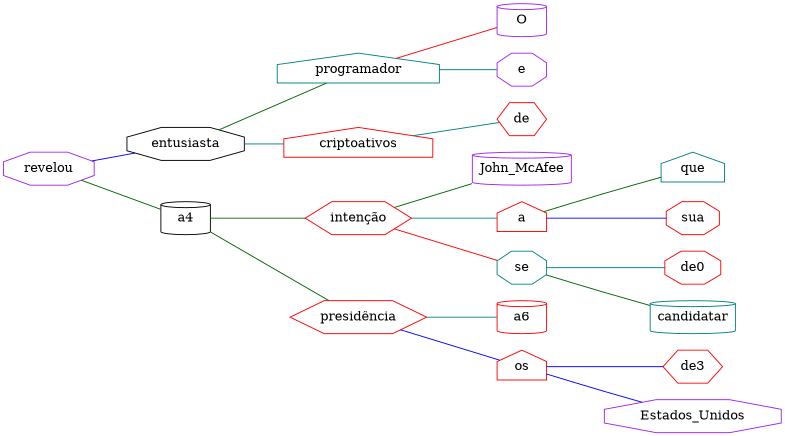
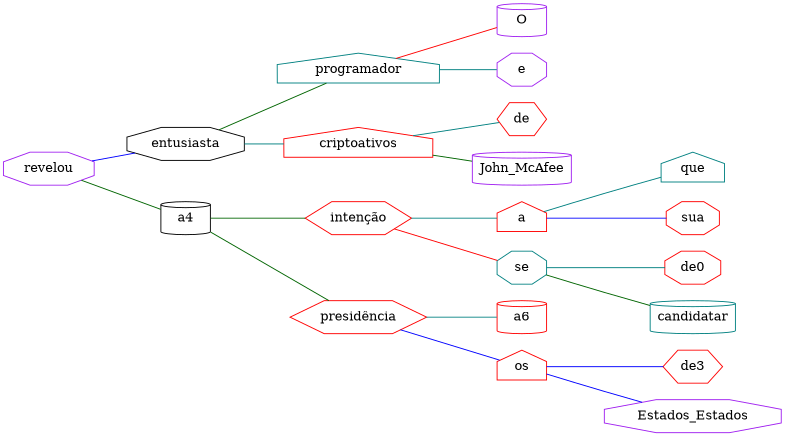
(602, 194) -> (602, 194)
(433, 196) -> (452, 158)
(693, 416) -> (693, 416)
